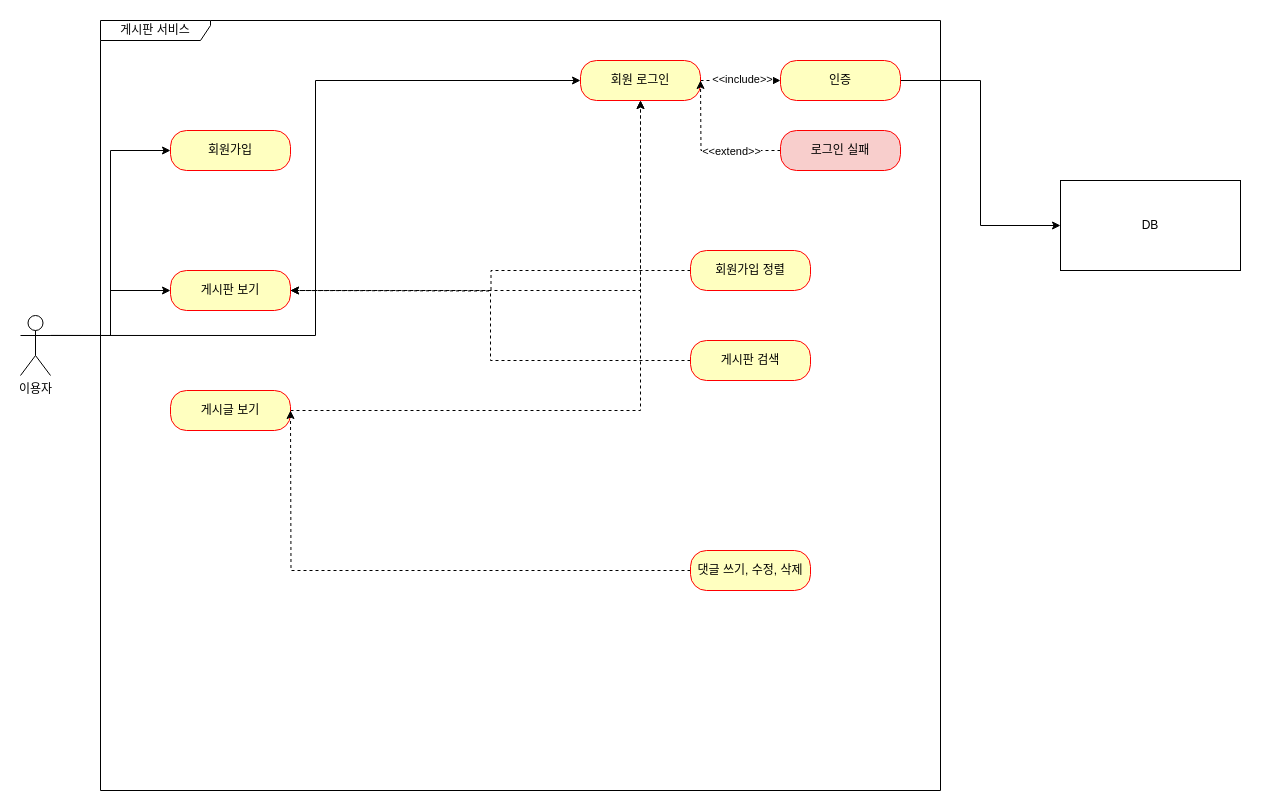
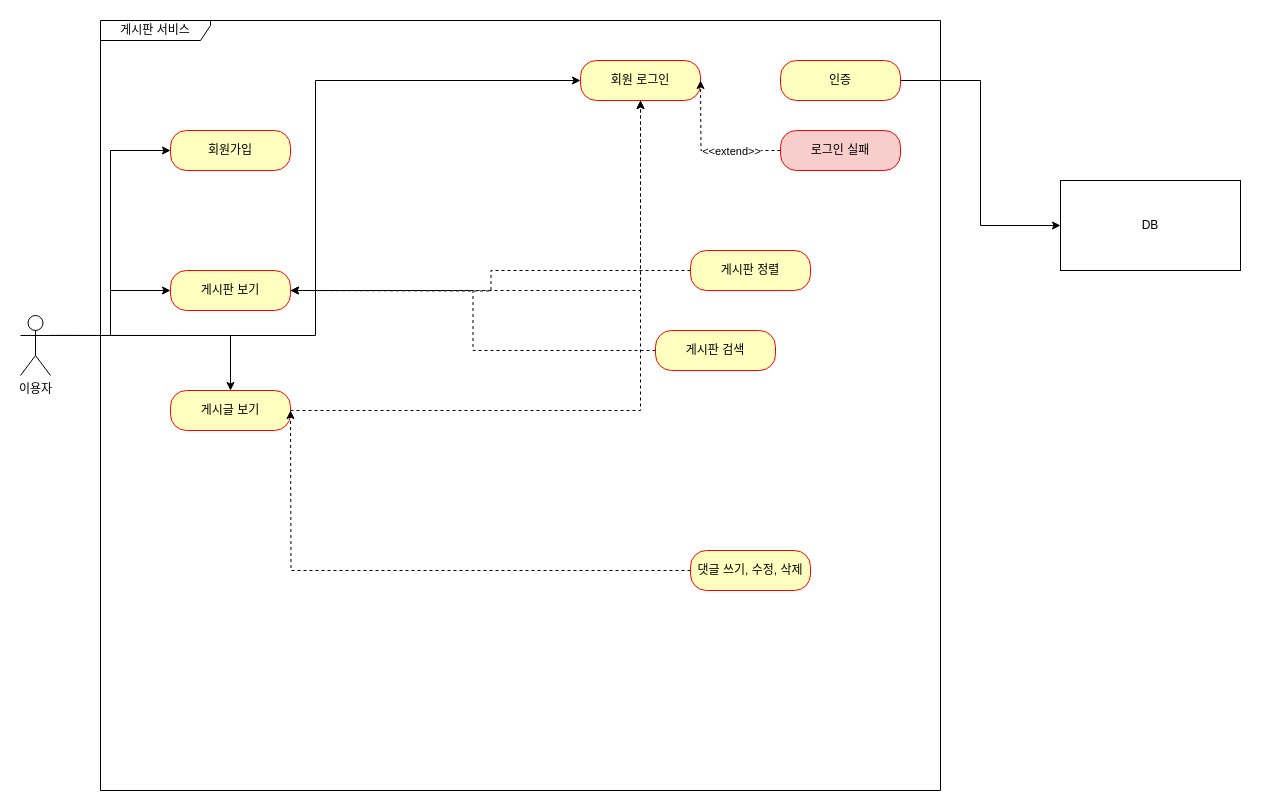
(737, 81) -> none
(751, 271) -> (751, 271)
none -> (231, 360)
(751, 361) -> (716, 351)
